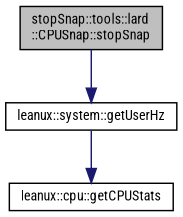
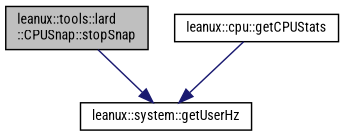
(91, 28) -> (77, 28)
(91, 149) -> (217, 67)
